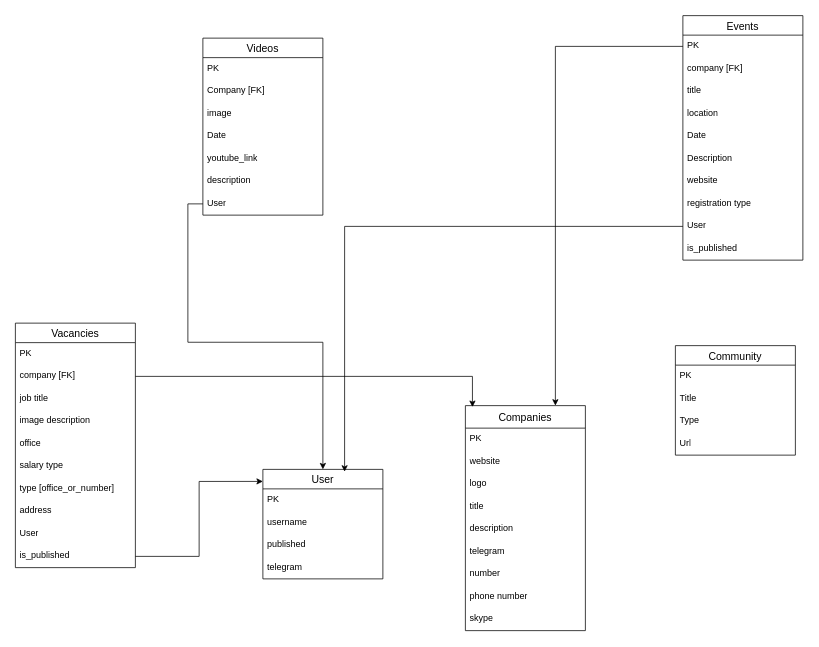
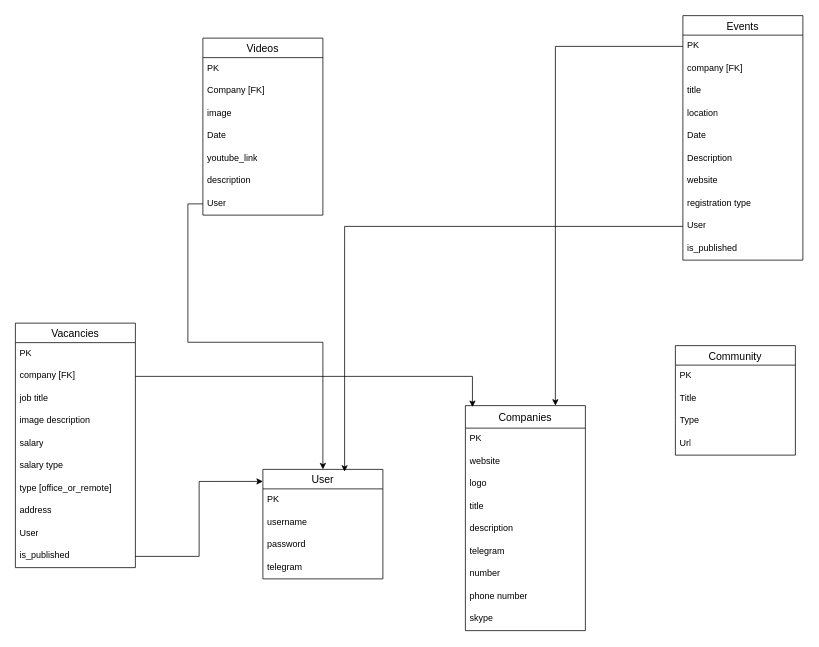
(34, 443) -> (34, 443)
(75, 488) -> (75, 488)
(288, 544) -> (288, 544)
